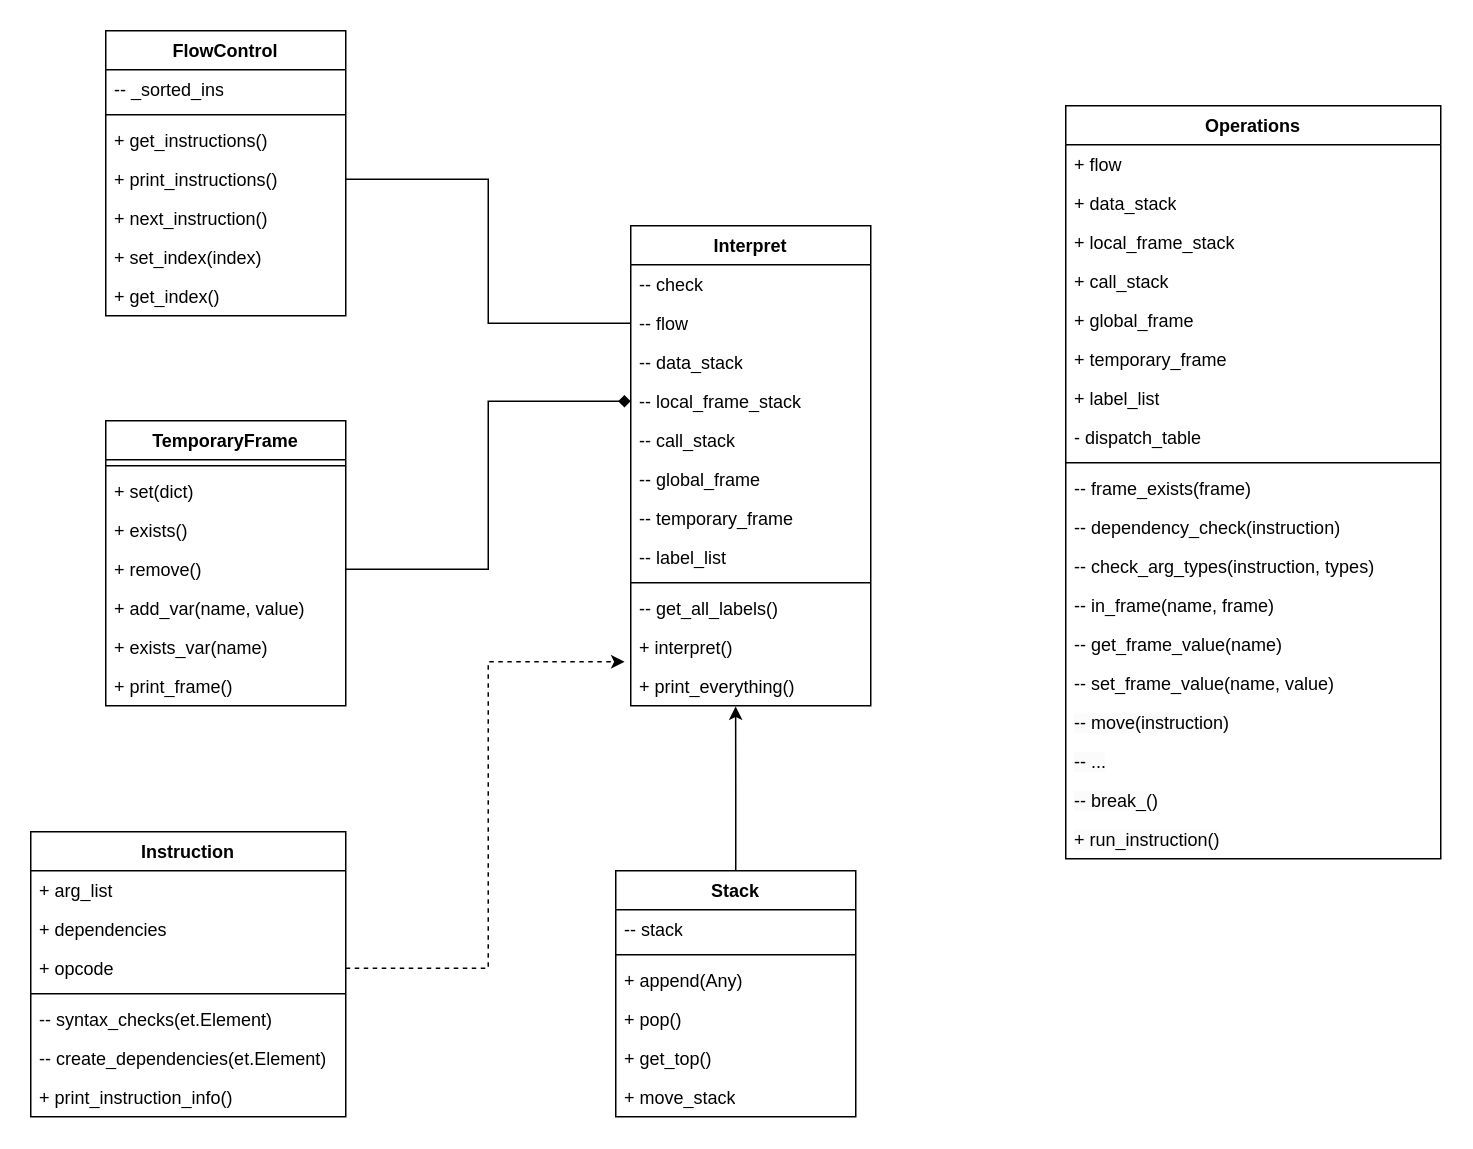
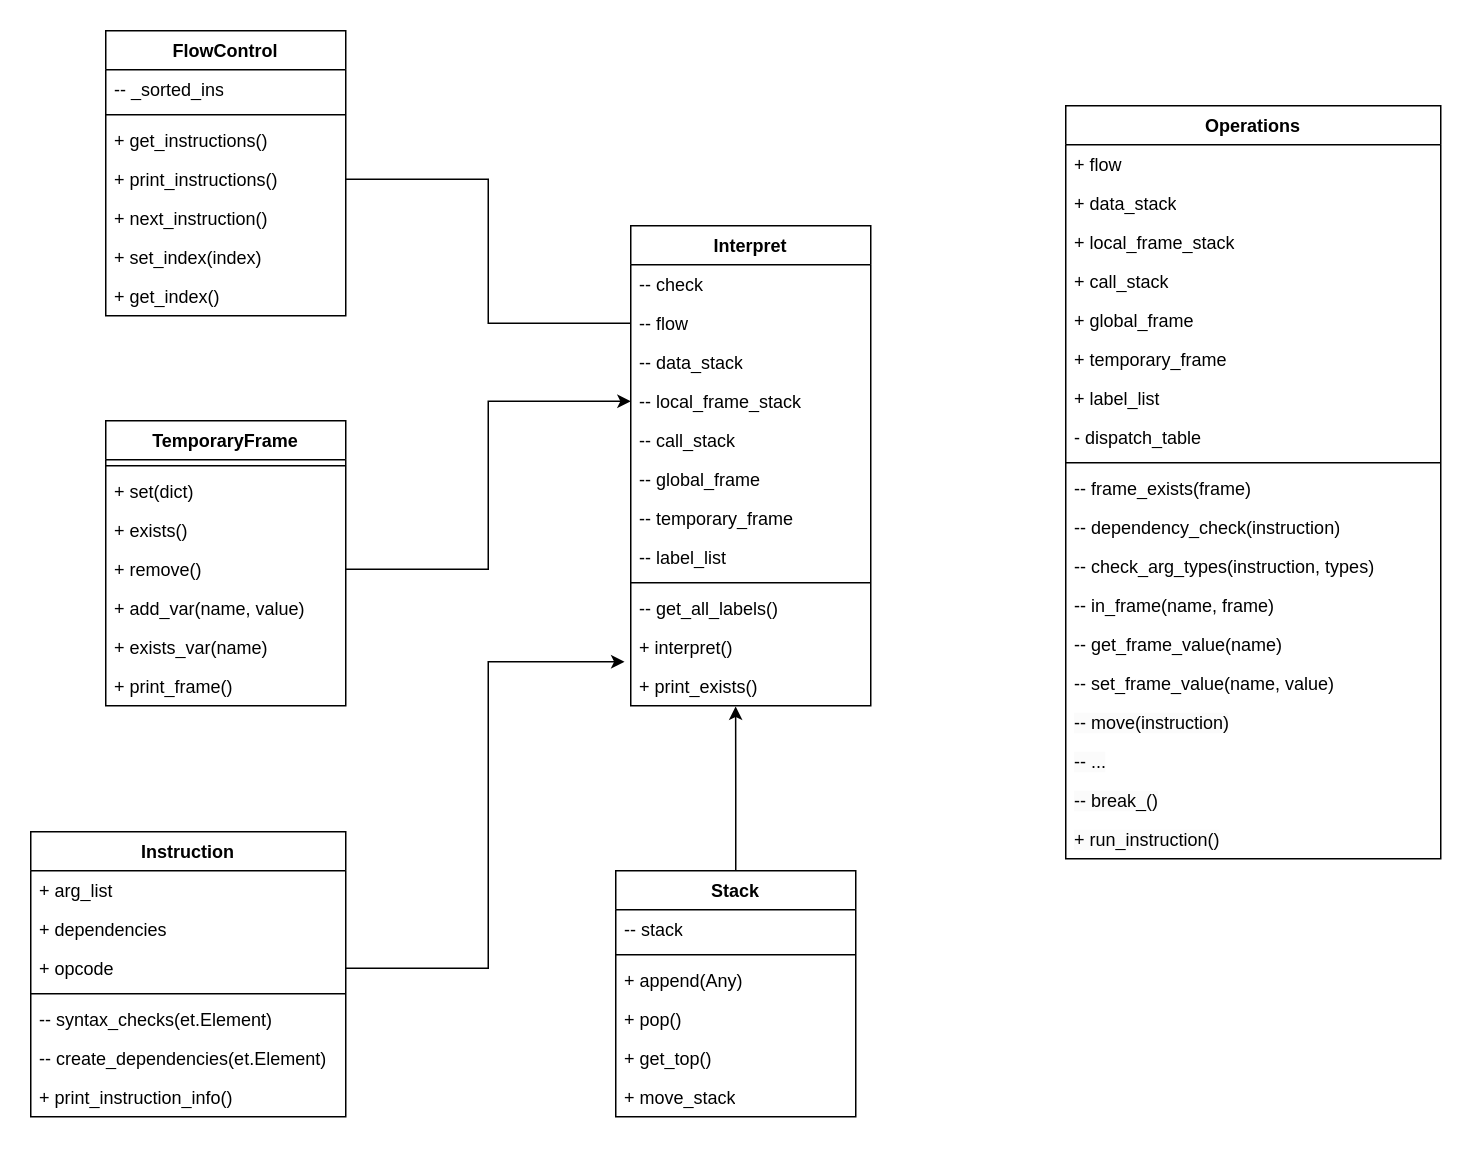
(618, 401) -> (619, 401)
(734, 688) -> (713, 688)
(488, 822) -> (488, 822)
